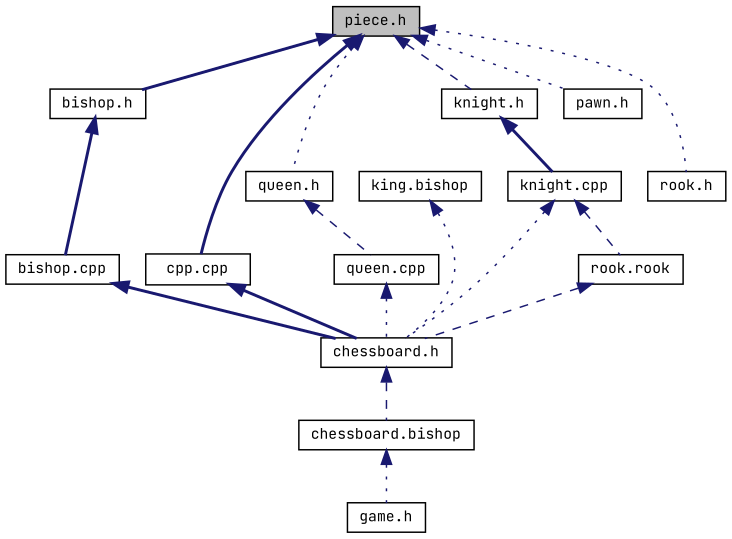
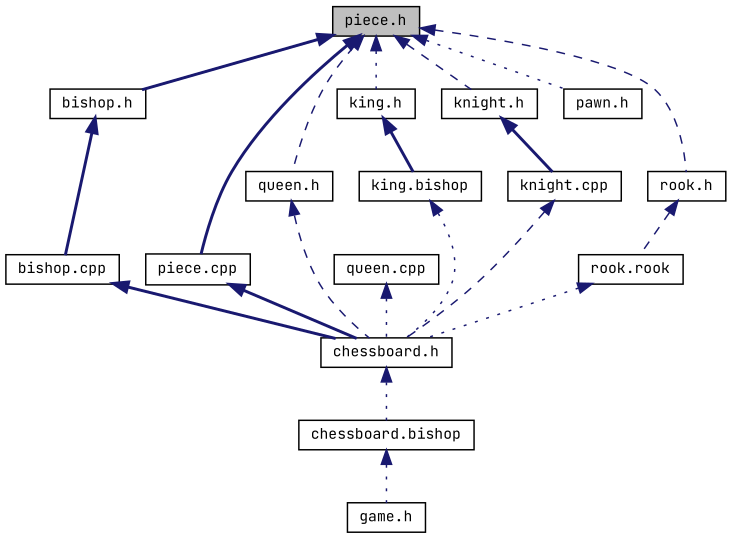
(592, 61) -> (592, 61)
none -> (376, 104)
(315, 105) -> (315, 105)
(344, 233) -> (320, 284)
(602, 233) -> (655, 234)
(198, 269) -> (198, 269)
(480, 280) -> (480, 280)
(502, 313) -> (502, 313)
(386, 402) -> (386, 402)
